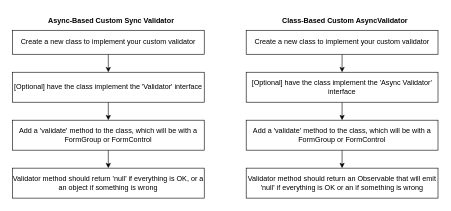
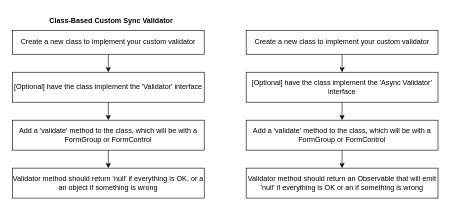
(111, 21) -> (111, 21)
(345, 21) -> none
